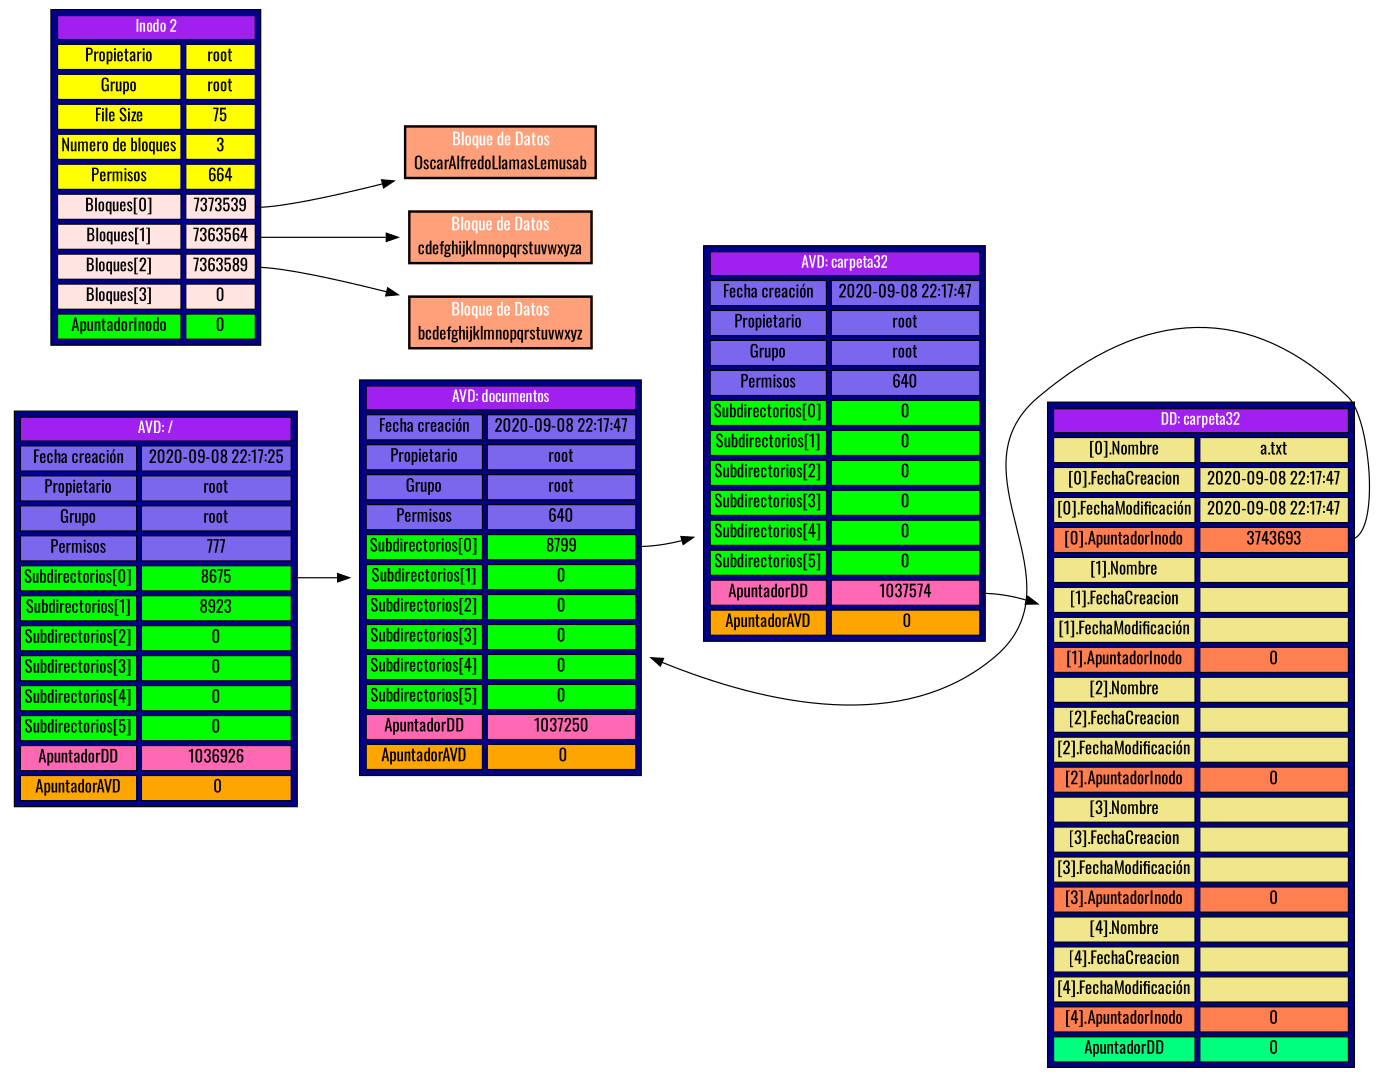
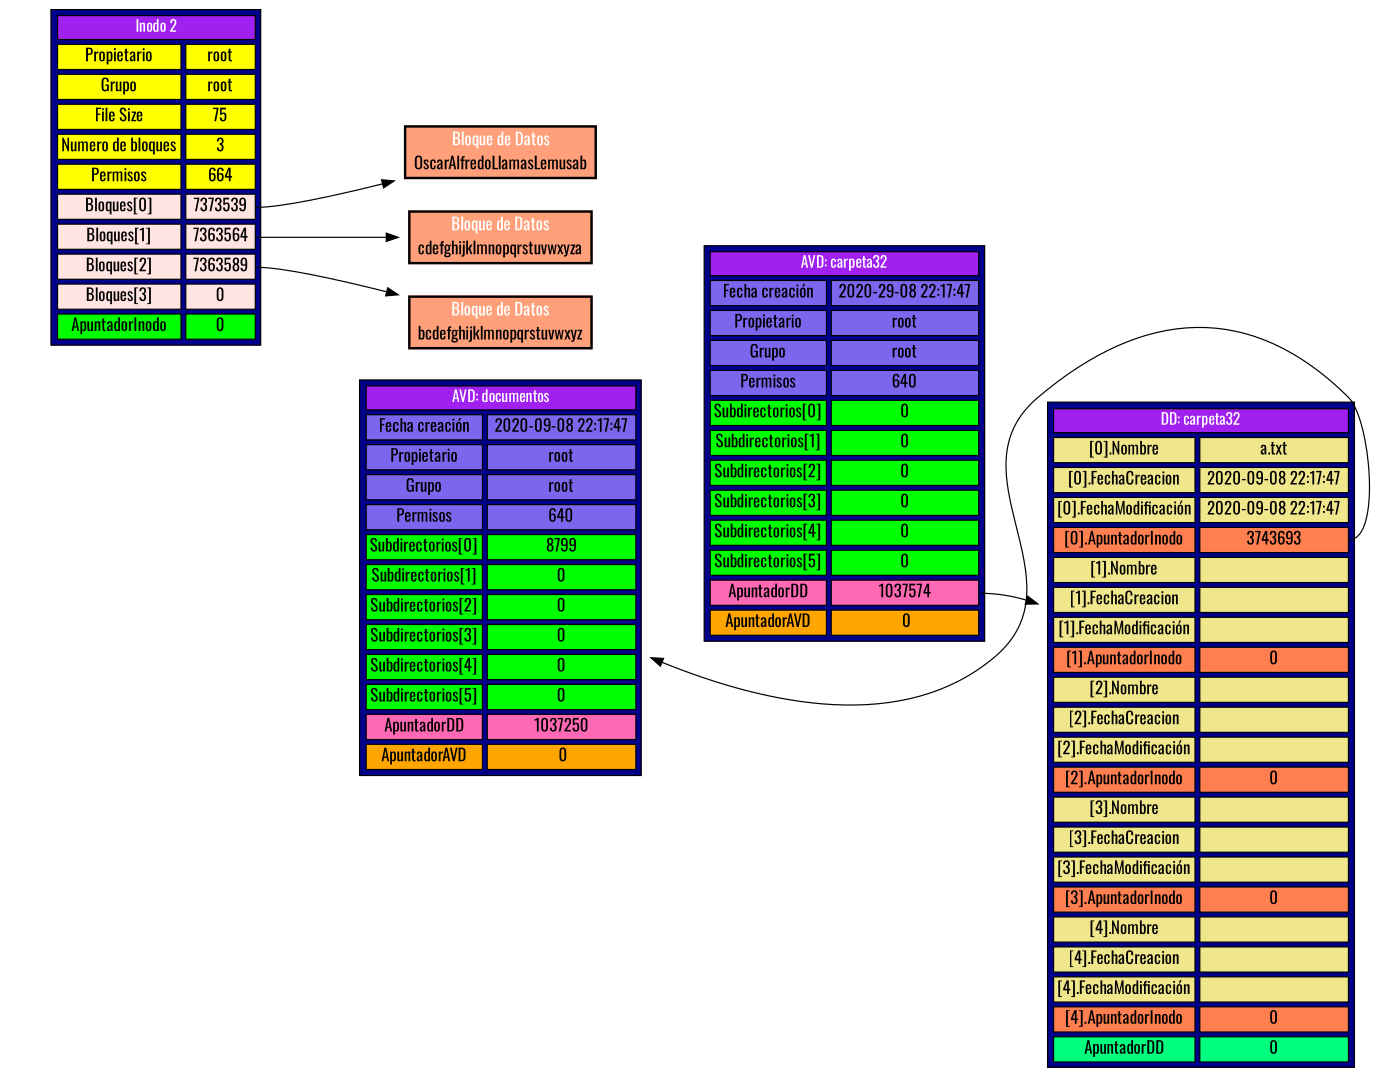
(906, 292) -> (905, 292)
(660, 545) -> none
(156, 609) -> none
